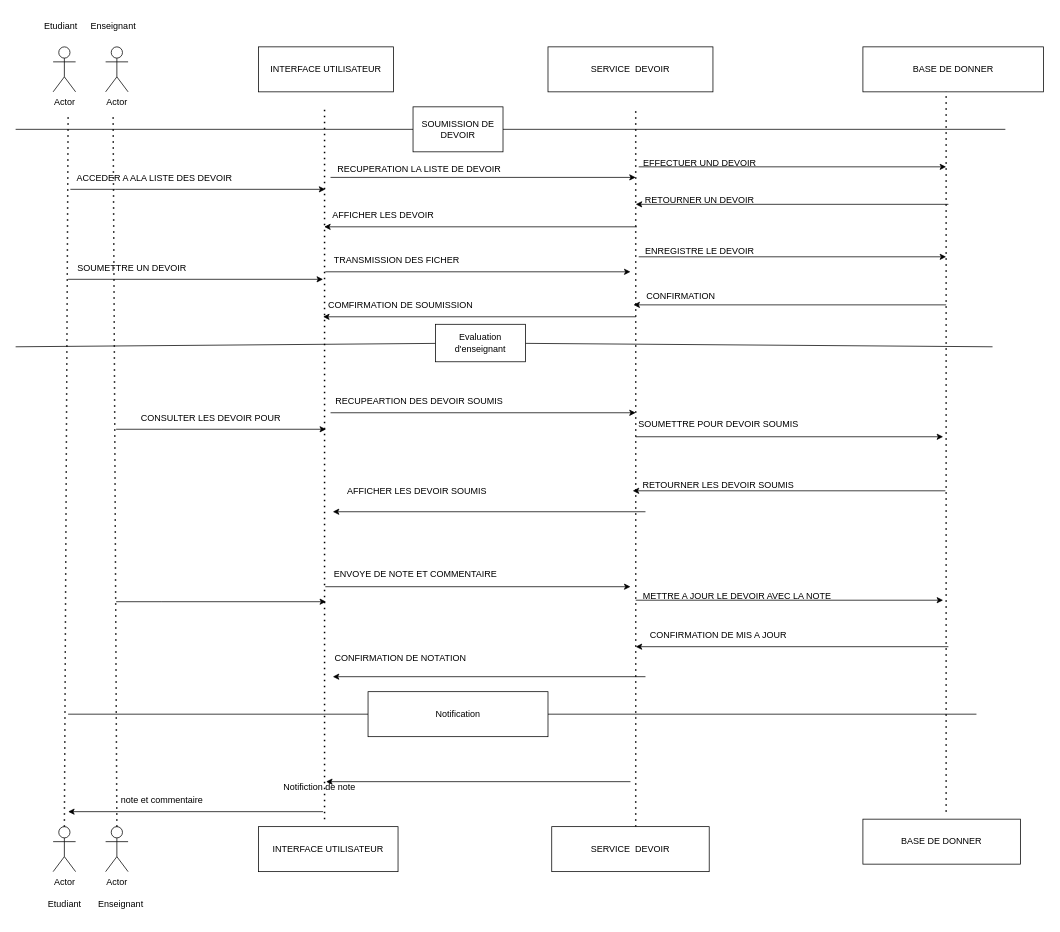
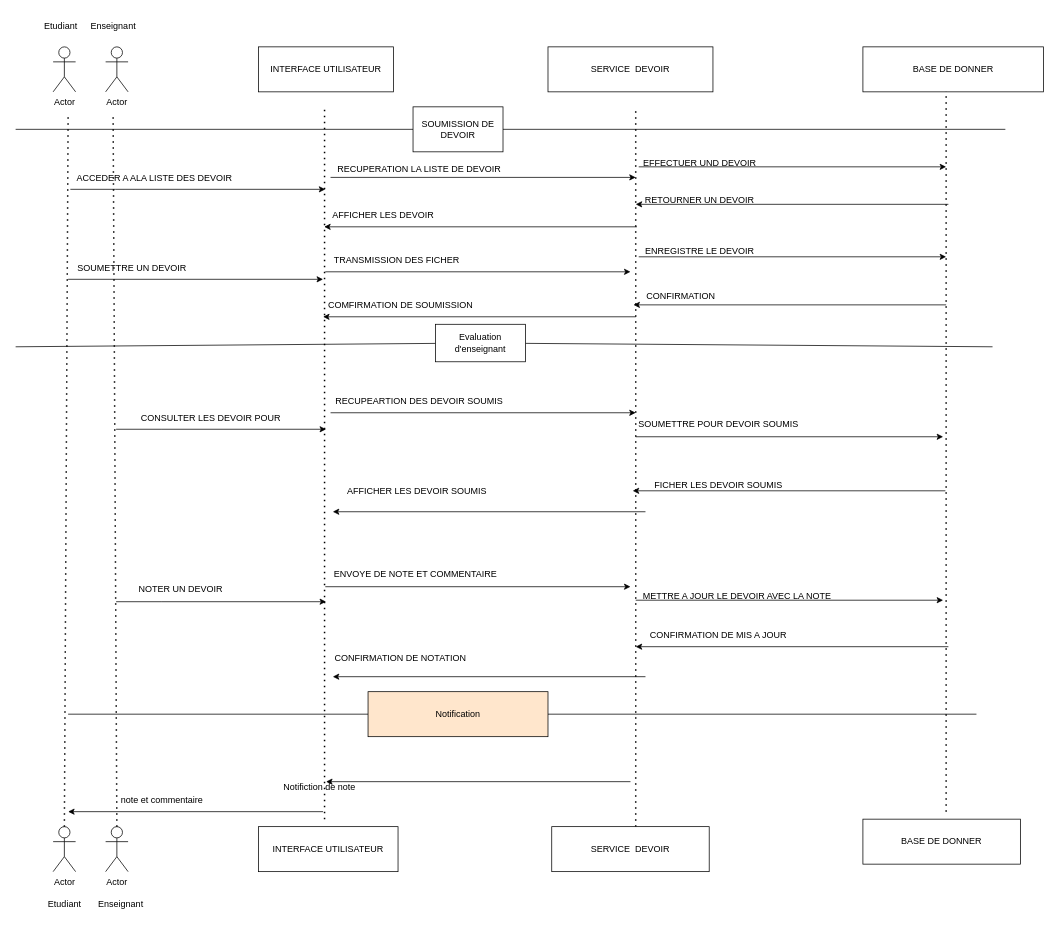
(719, 486) -> (719, 486)
none -> (180, 589)
(458, 714) -> (458, 714)
